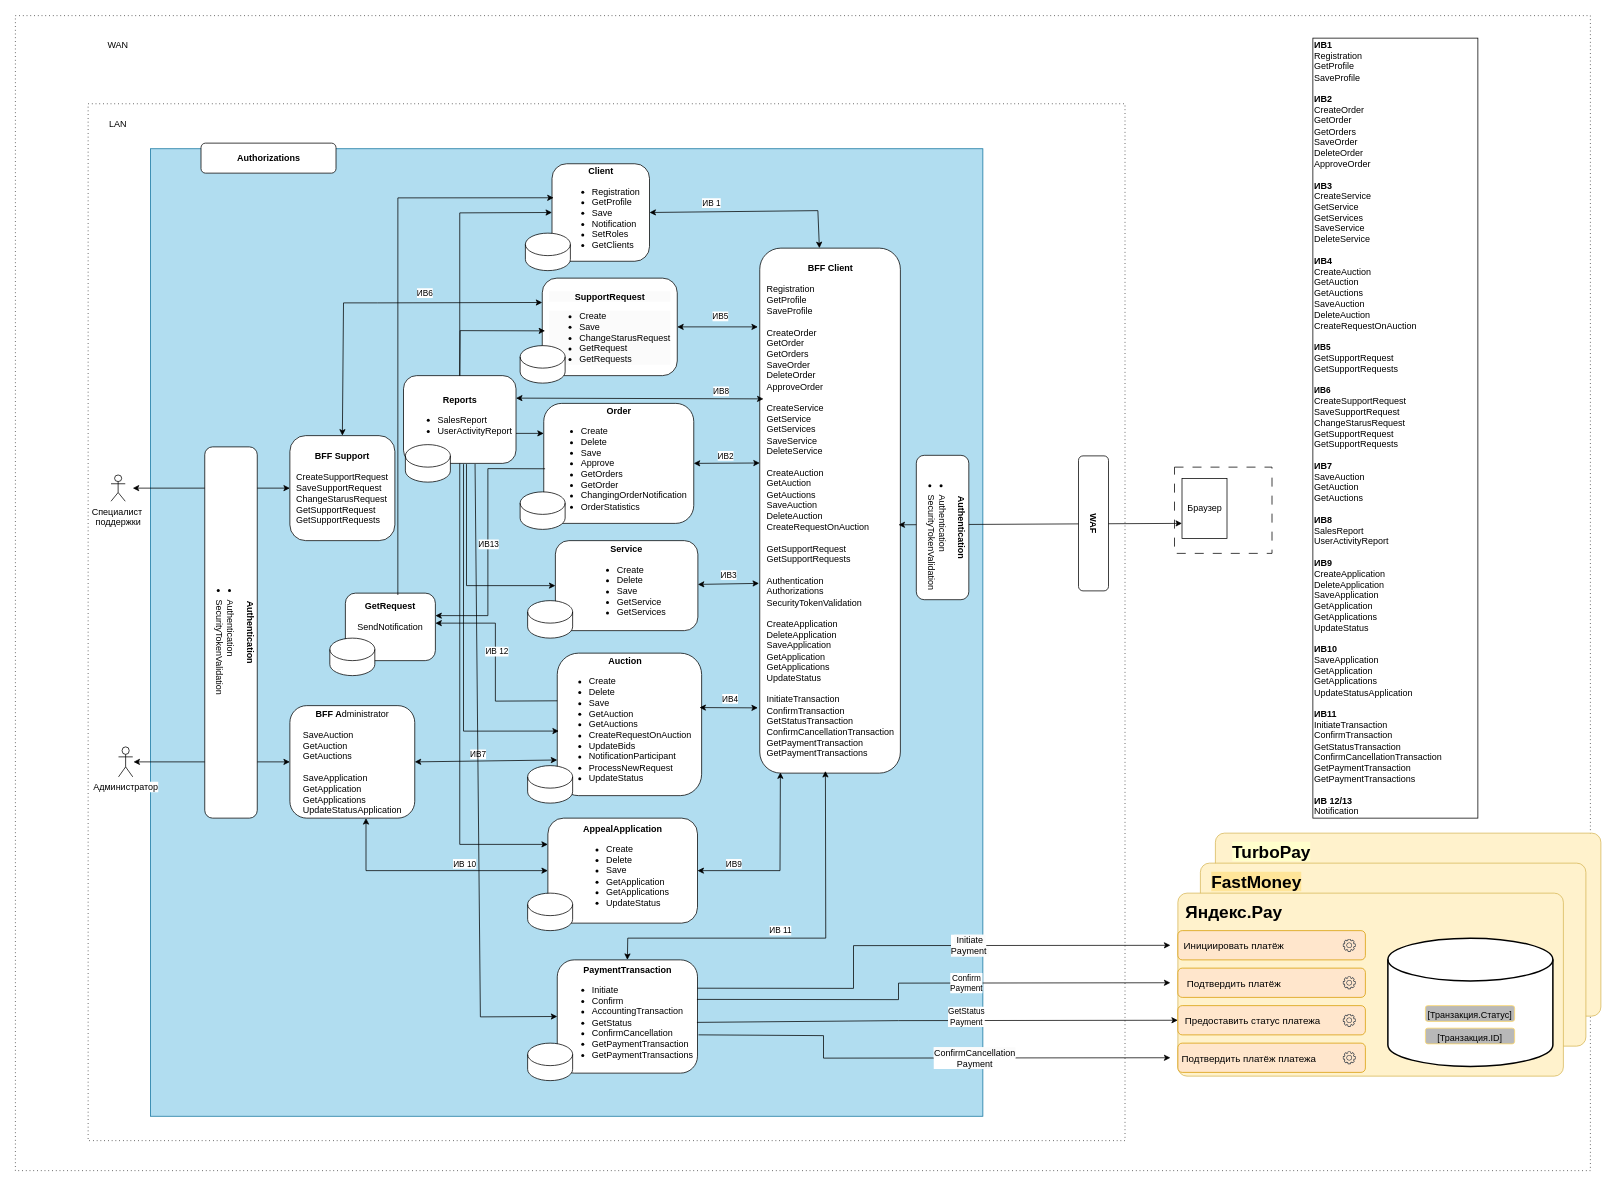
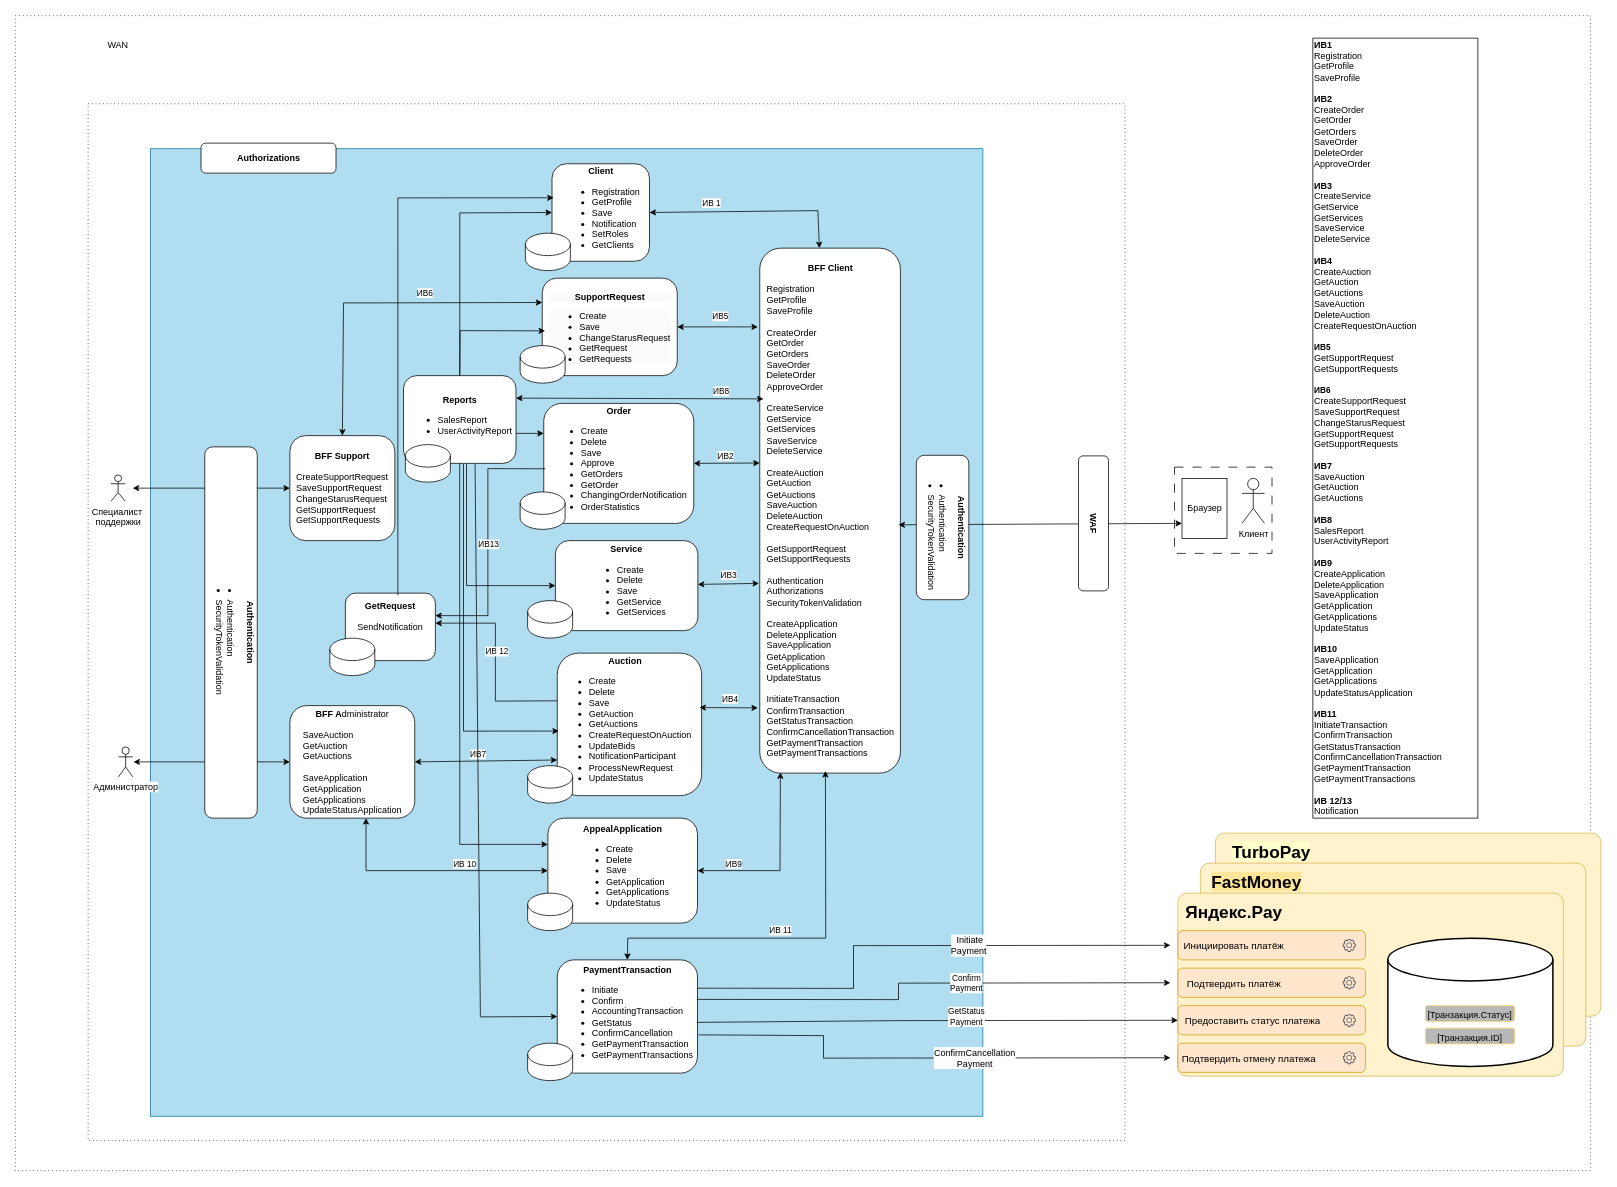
(118, 124) -> none
none -> (1253, 501)
(1249, 1058) -> (1249, 1058)
